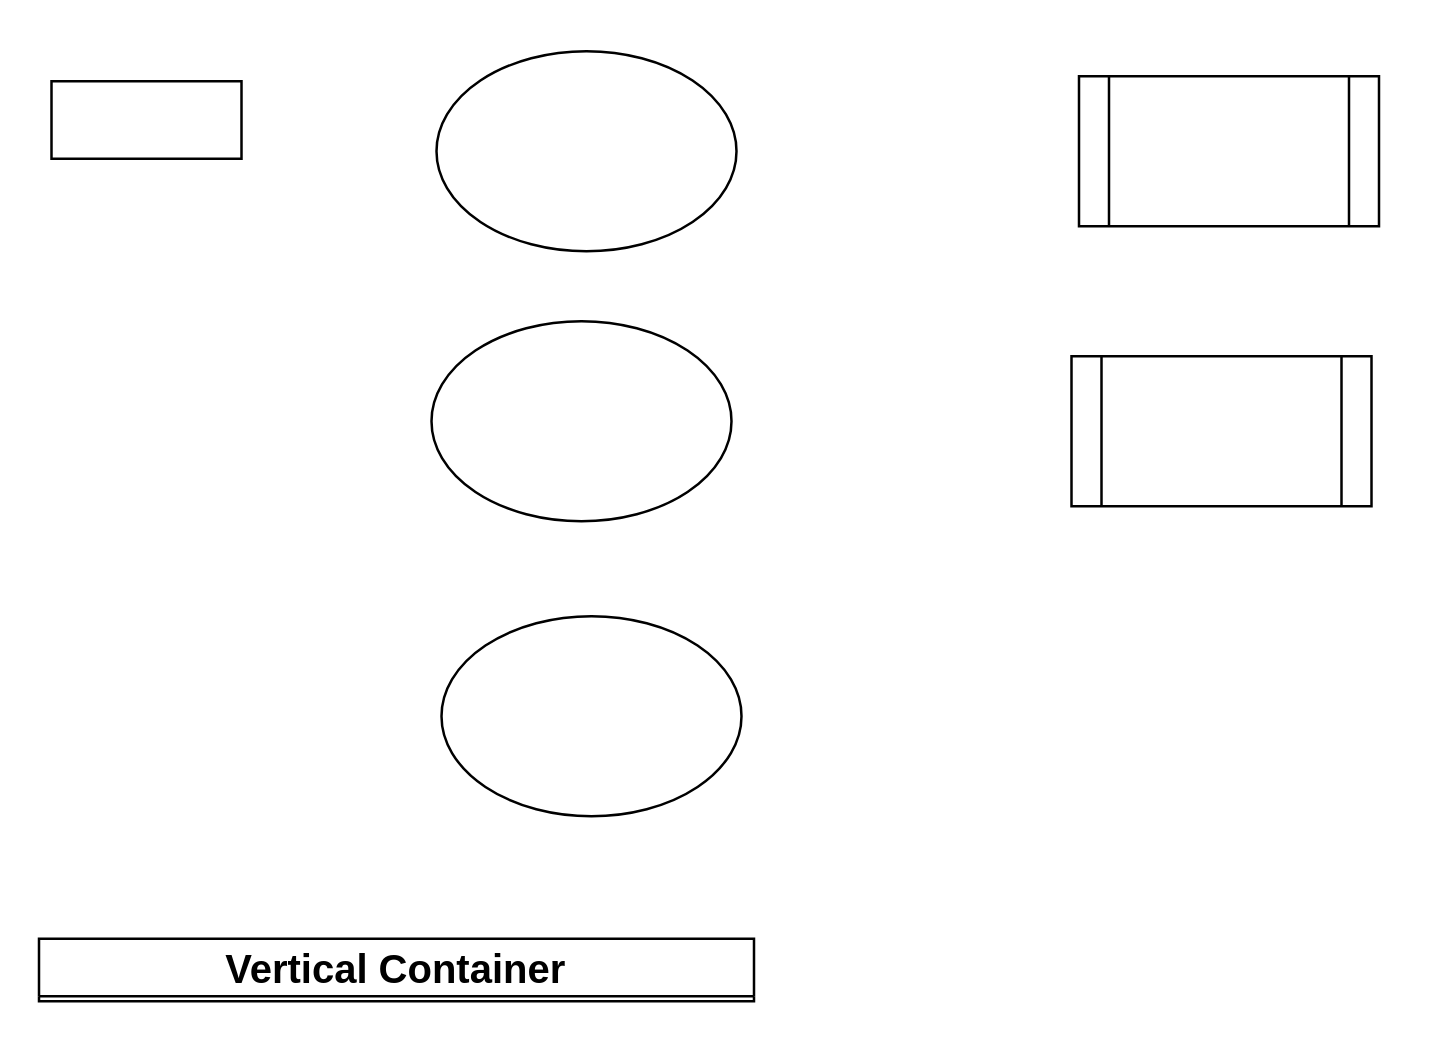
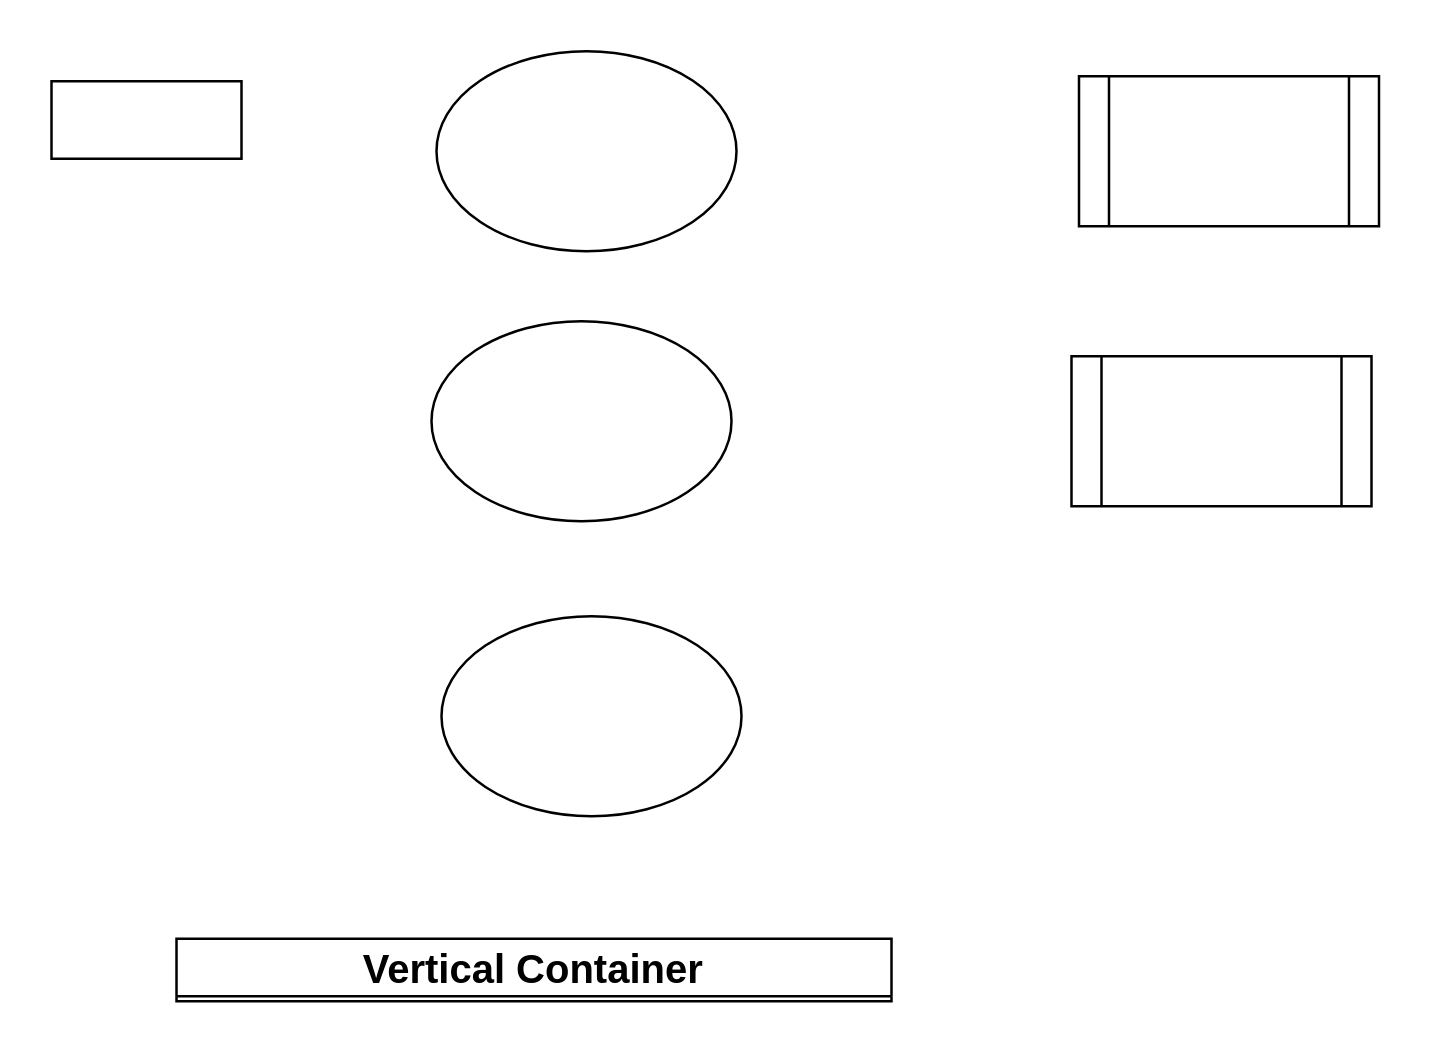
(396, 970) -> (534, 970)
